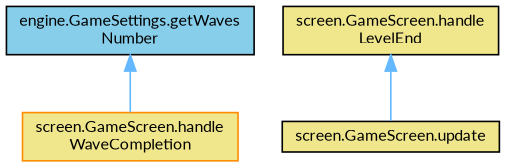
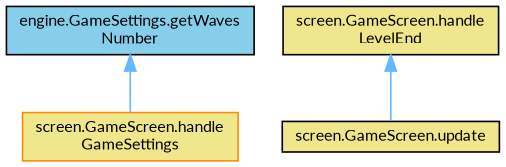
(130, 137) -> (130, 137)
